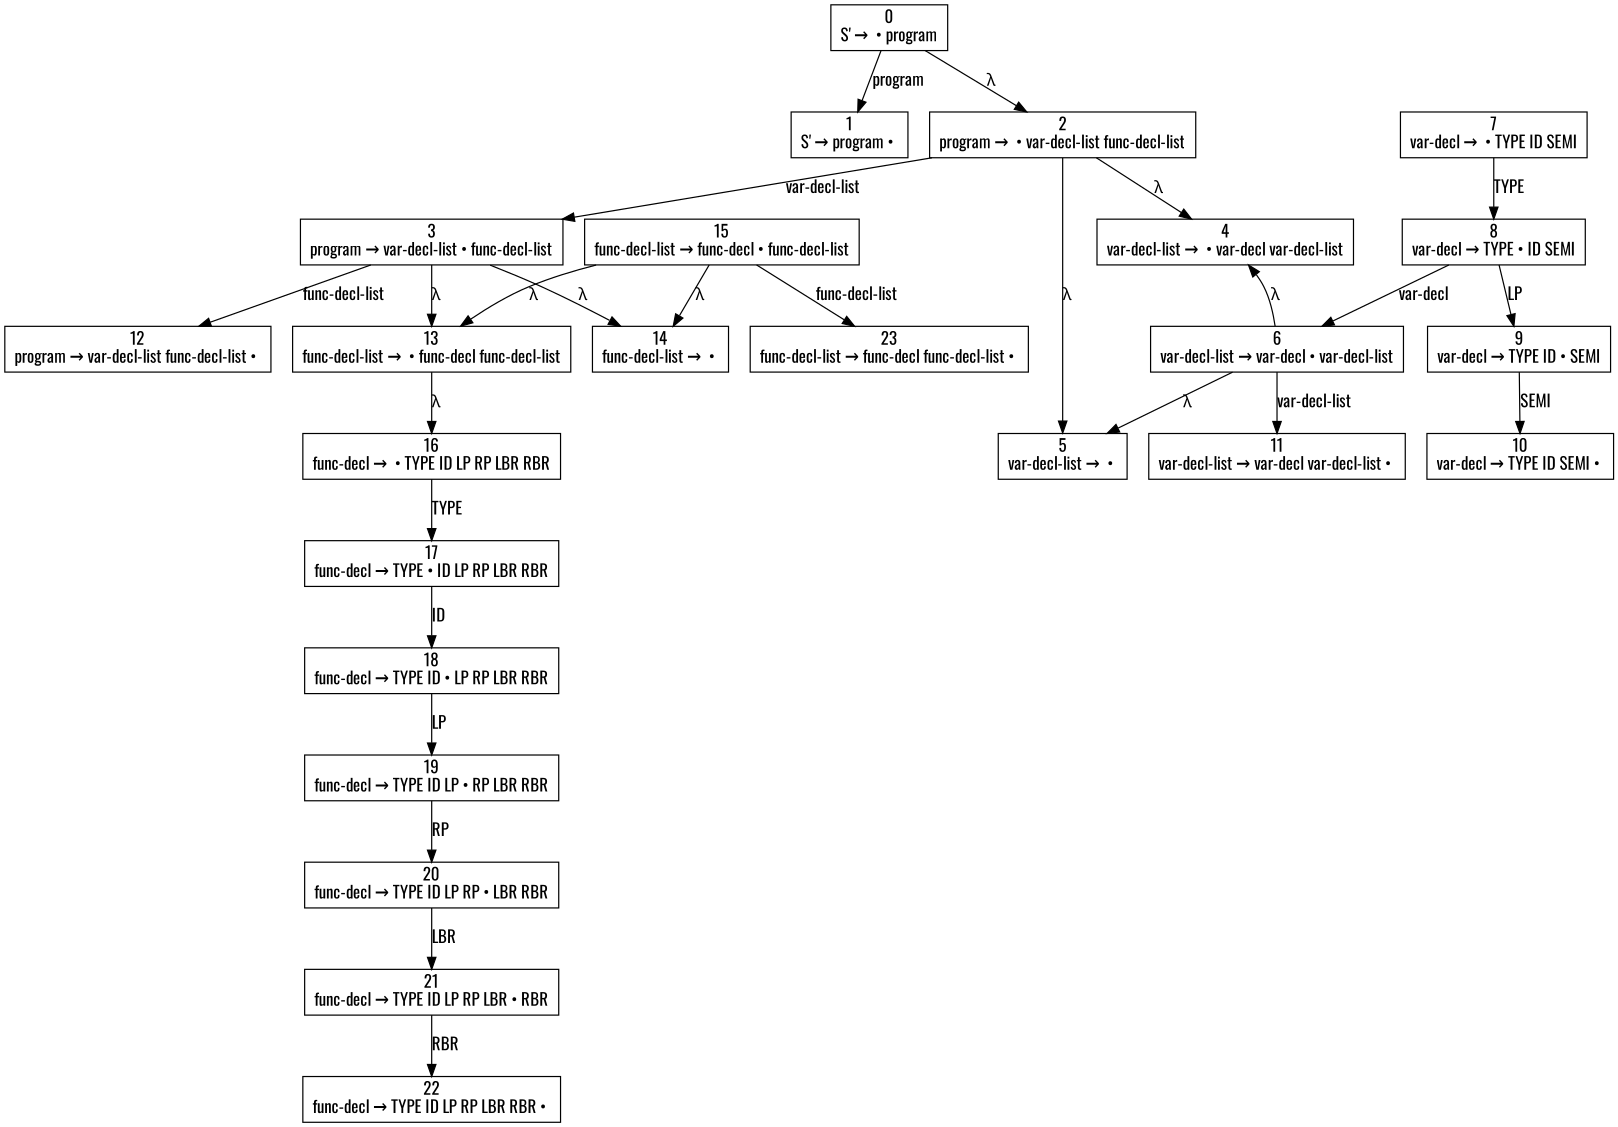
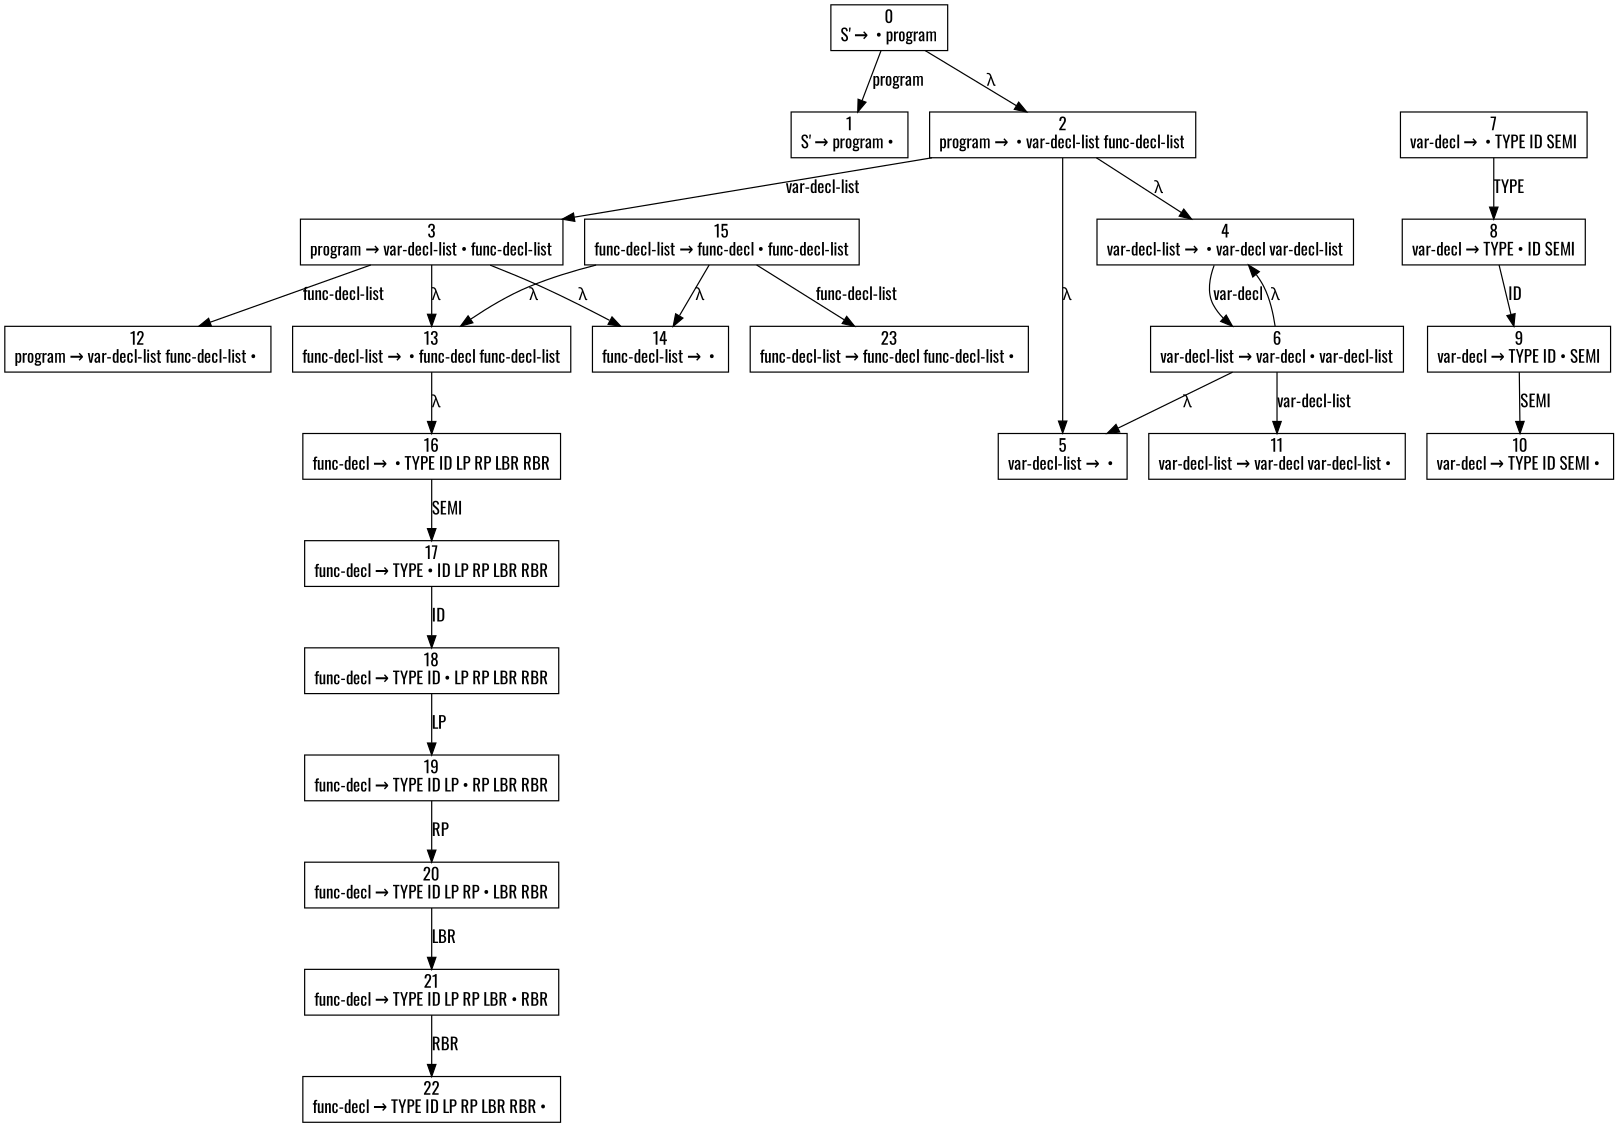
(1391, 293) -> (1210, 293)
(1515, 296) -> (1515, 296)
(447, 510) -> (447, 510)
